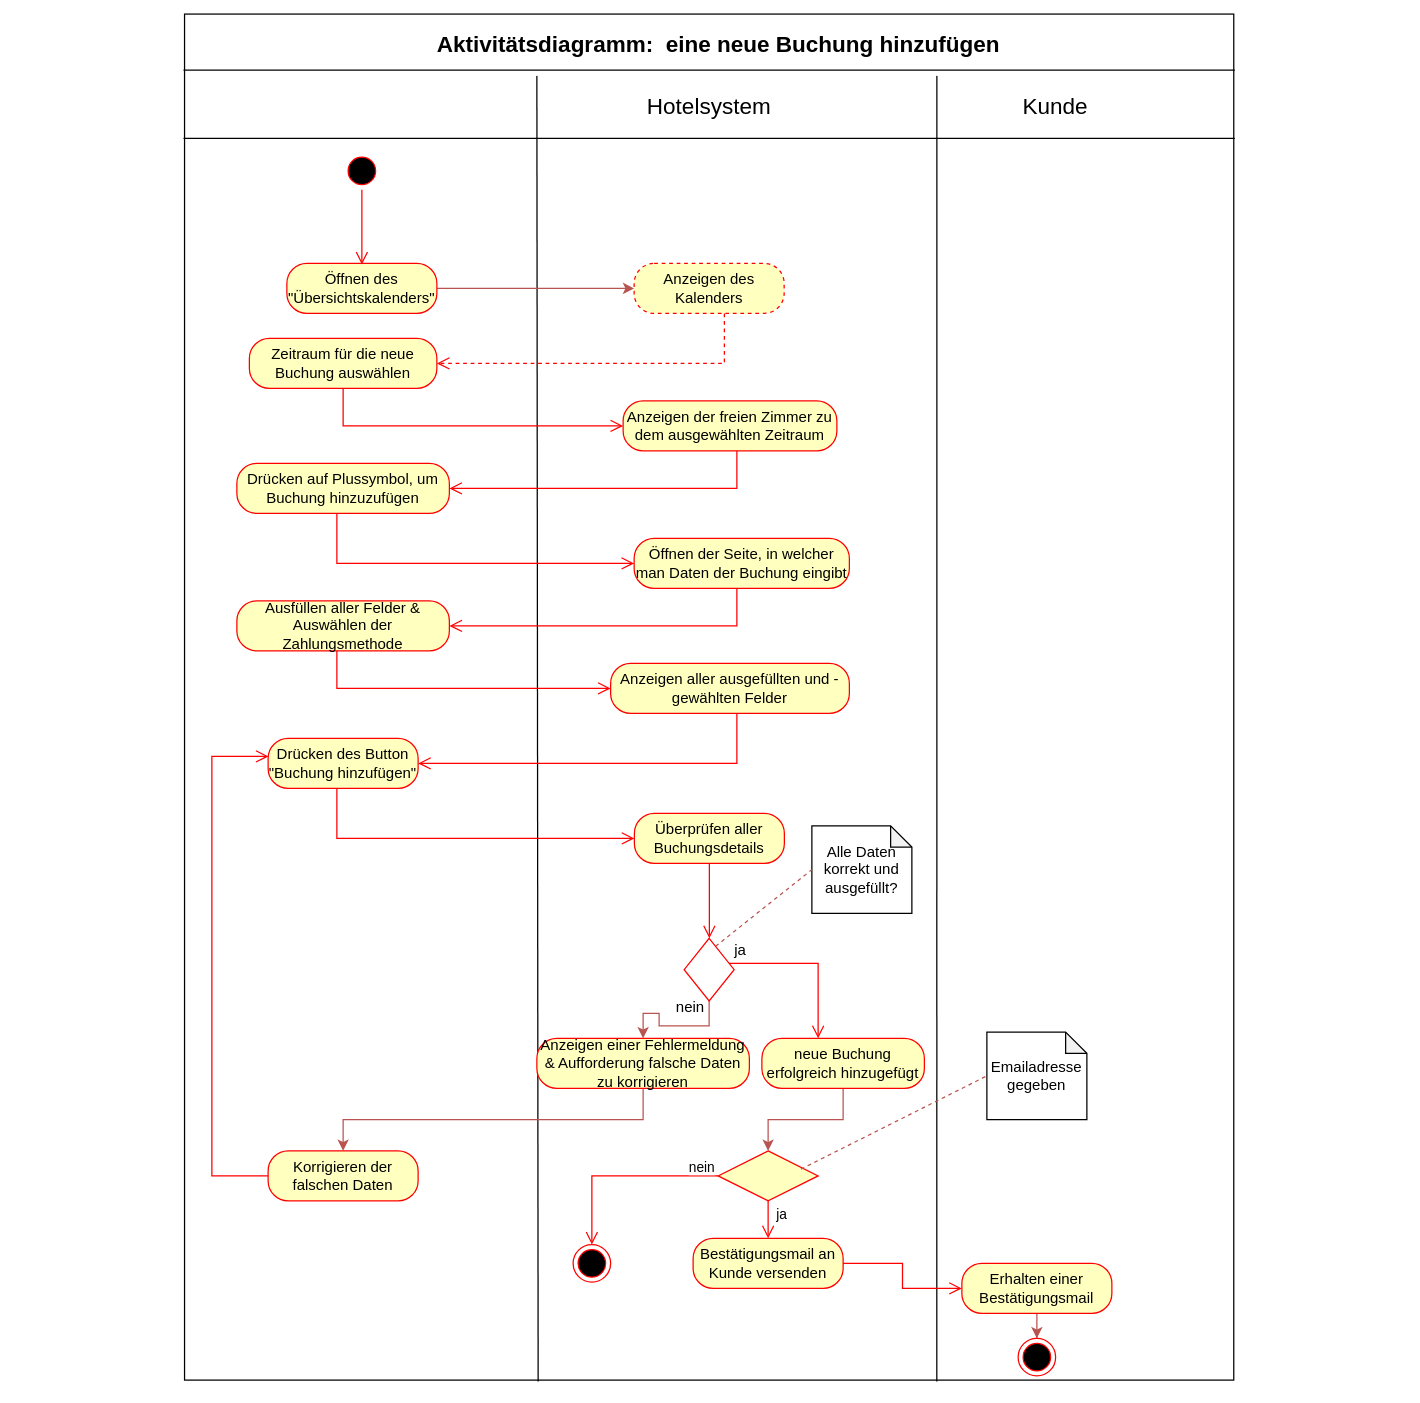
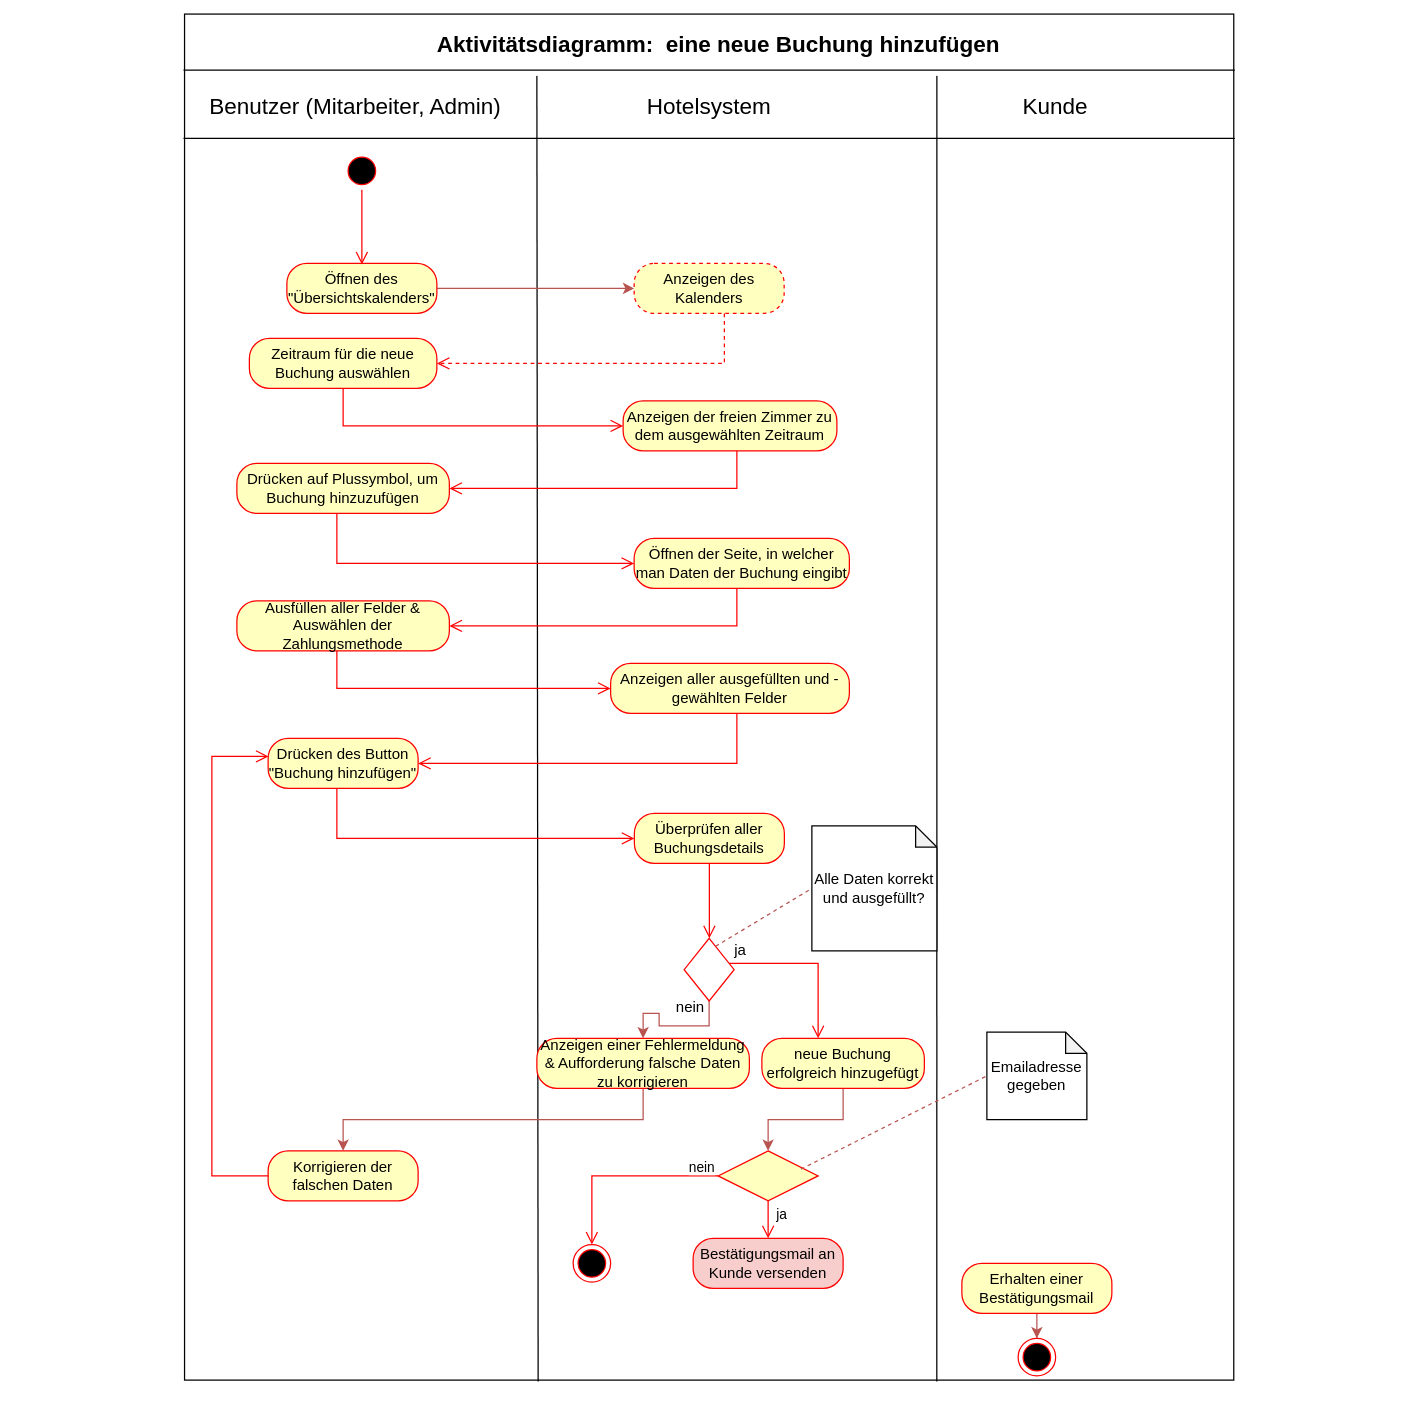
none -> (356, 107)
(862, 869) -> (874, 888)
(768, 1263) -> (768, 1263)
(903, 1274) -> none
